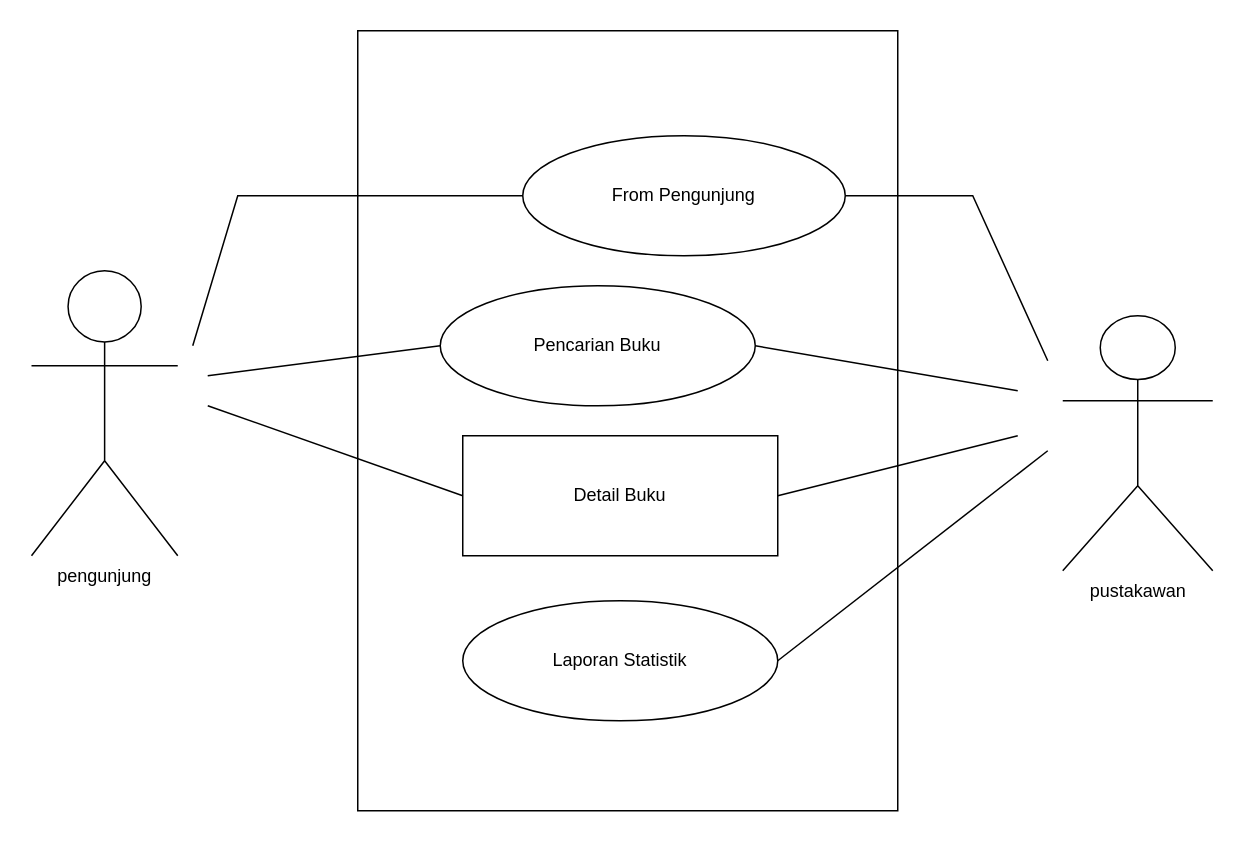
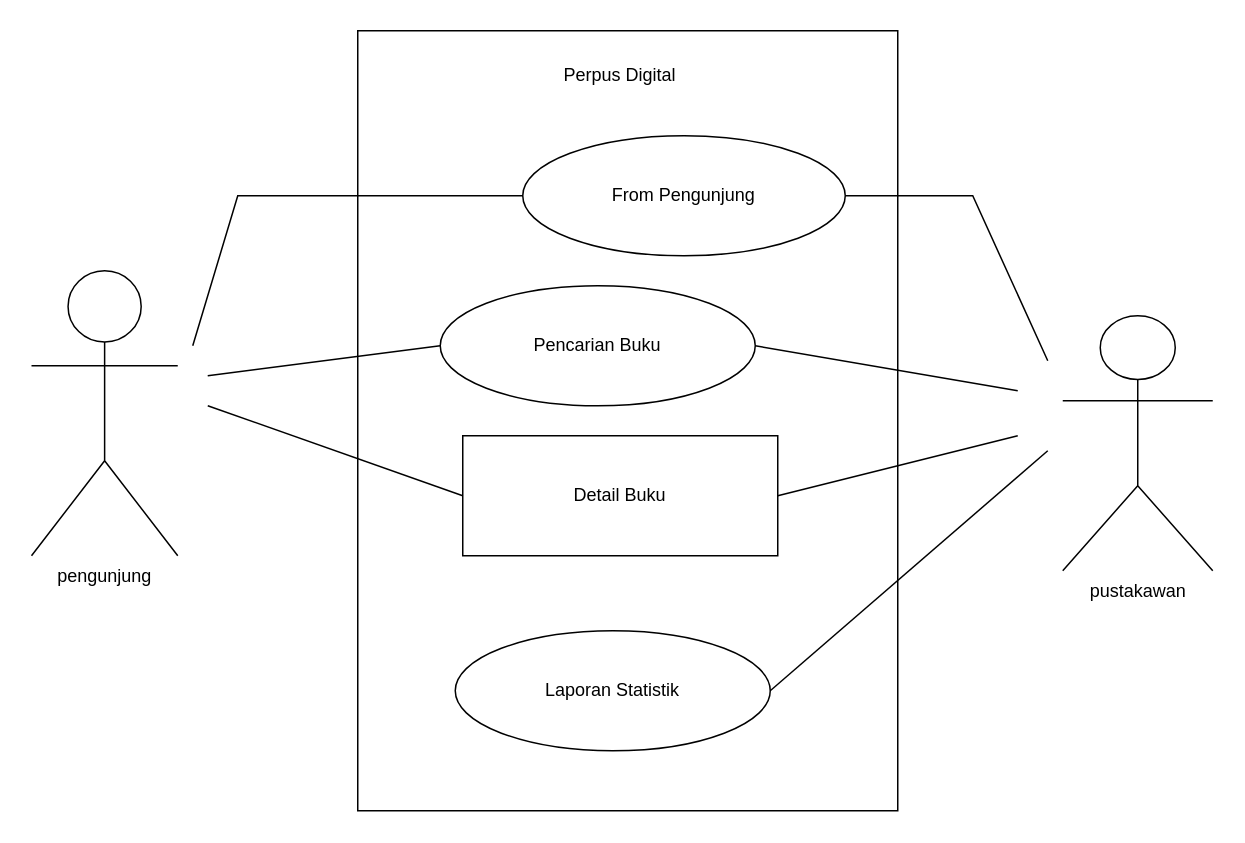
none -> (620, 76)
(620, 661) -> (613, 691)
